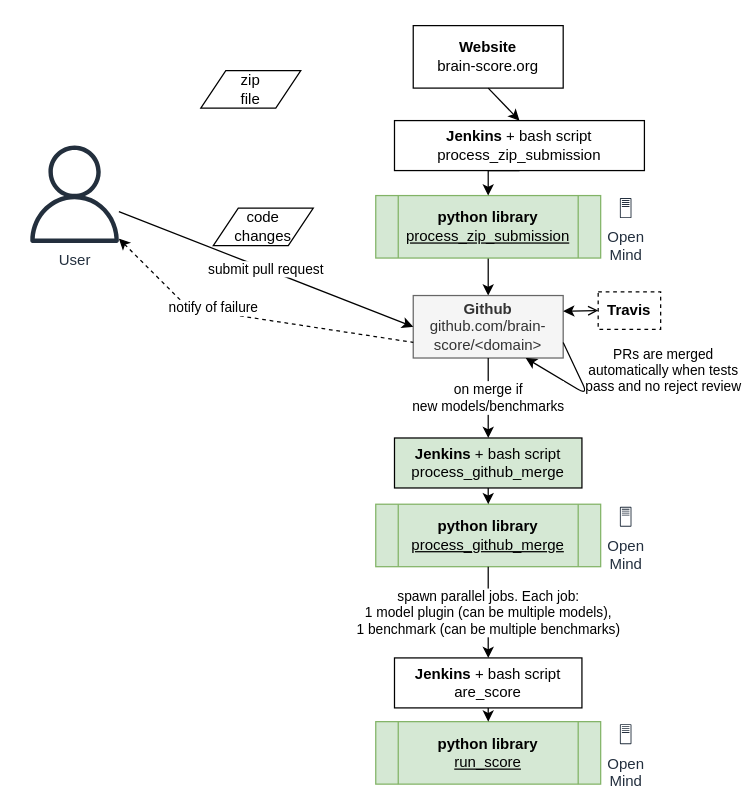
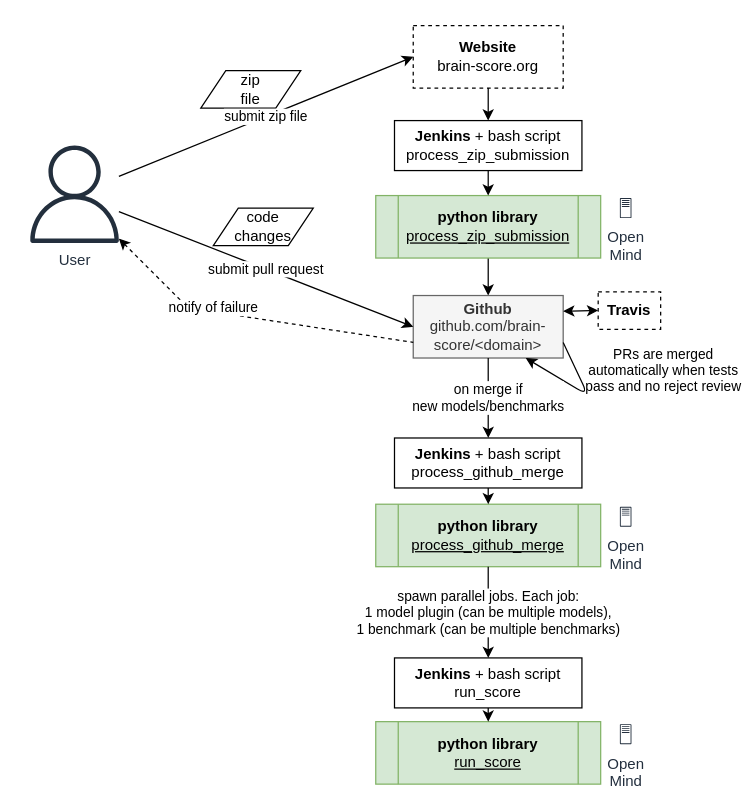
(488, 57) -> (488, 57)
none -> (262, 118)
(519, 146) -> (488, 146)
(590, 311) -> (588, 311)
(488, 463) -> (488, 463)
(488, 683) -> (488, 683)
